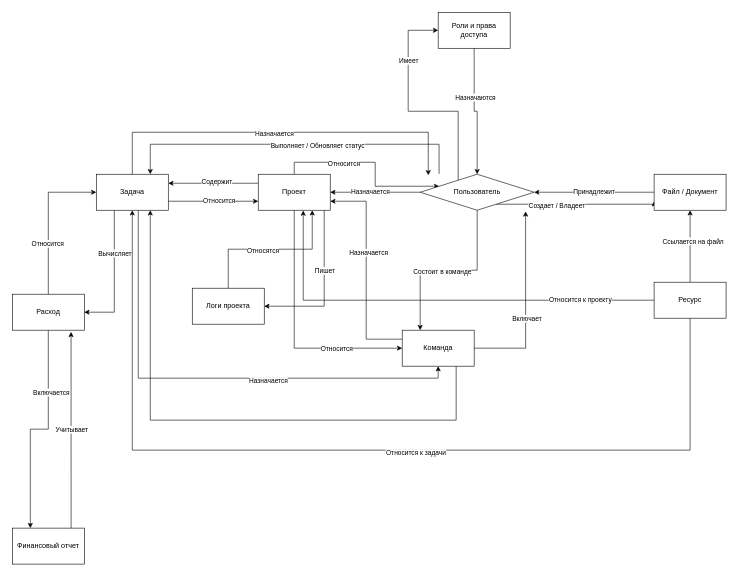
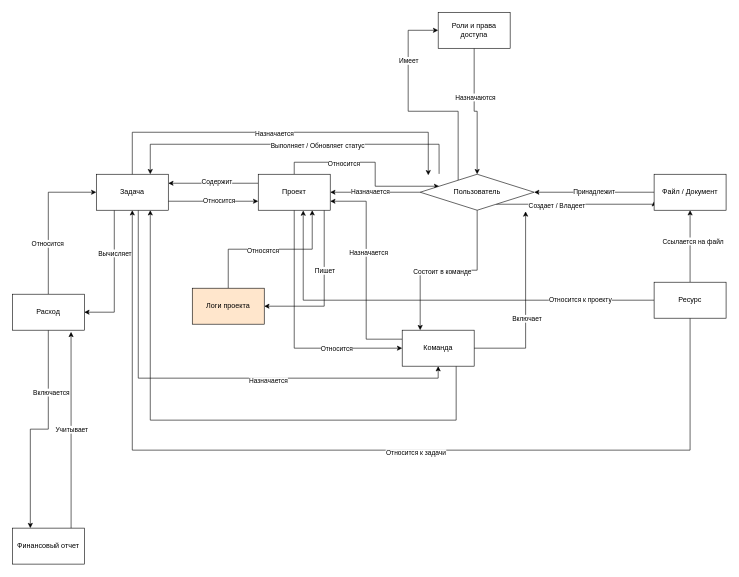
(228, 306) -> (228, 306)
